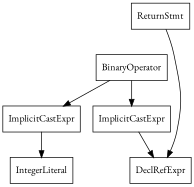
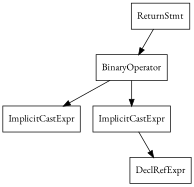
(180, 90) -> (148, 39)
(42, 170) -> none
